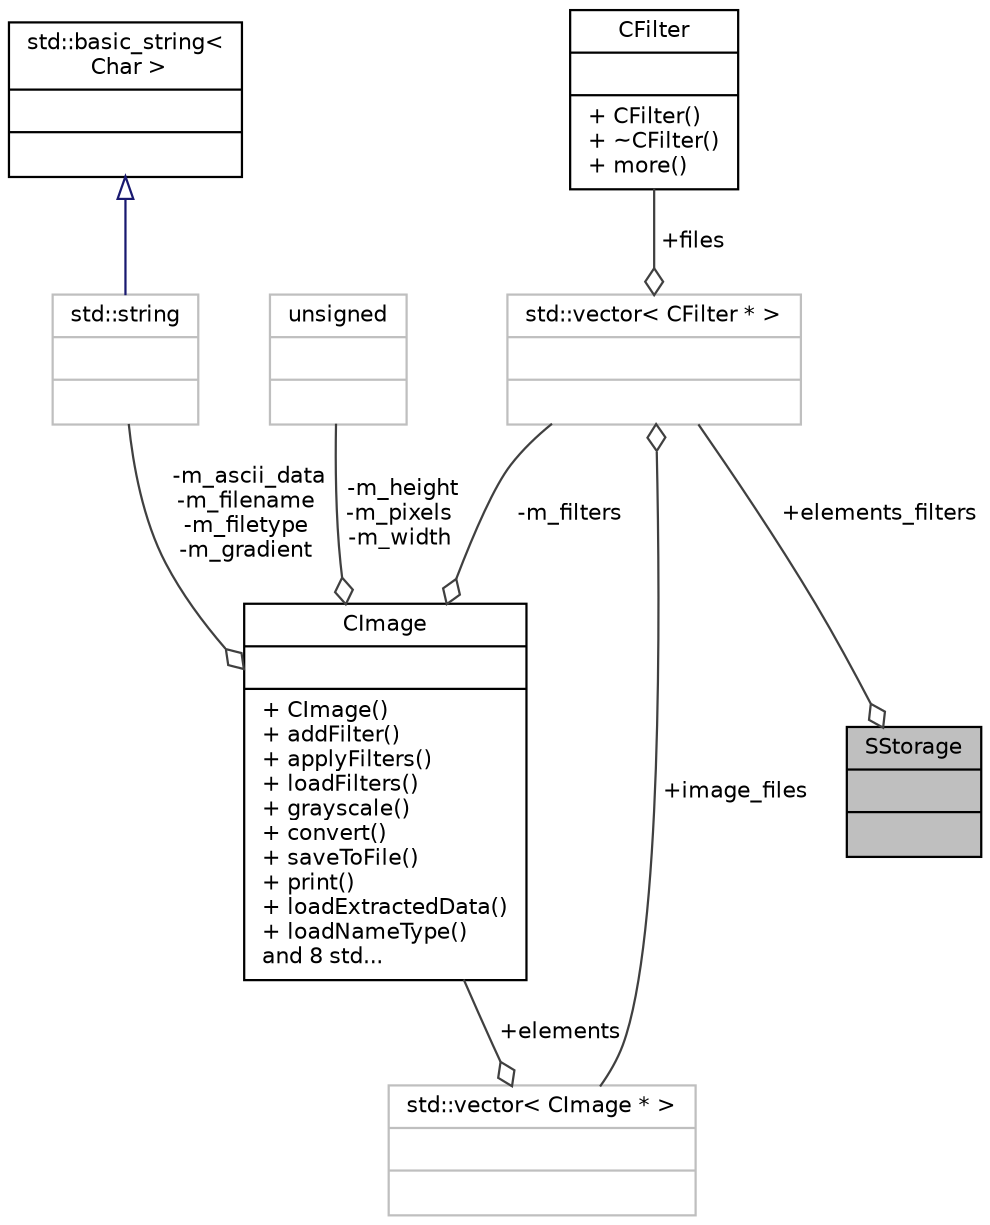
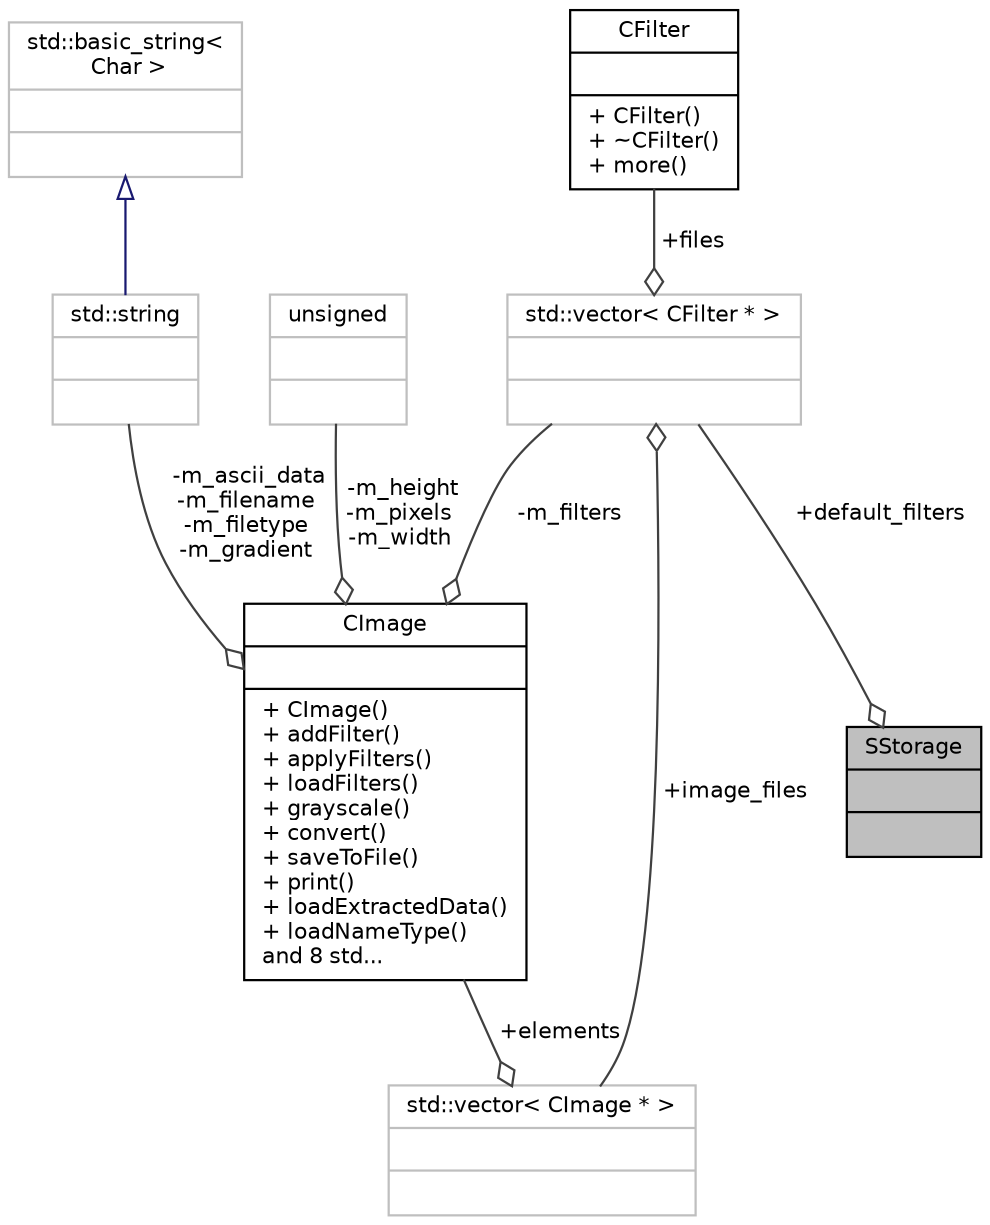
(125, 100) -> (125, 100)
(877, 514) -> (877, 514)
